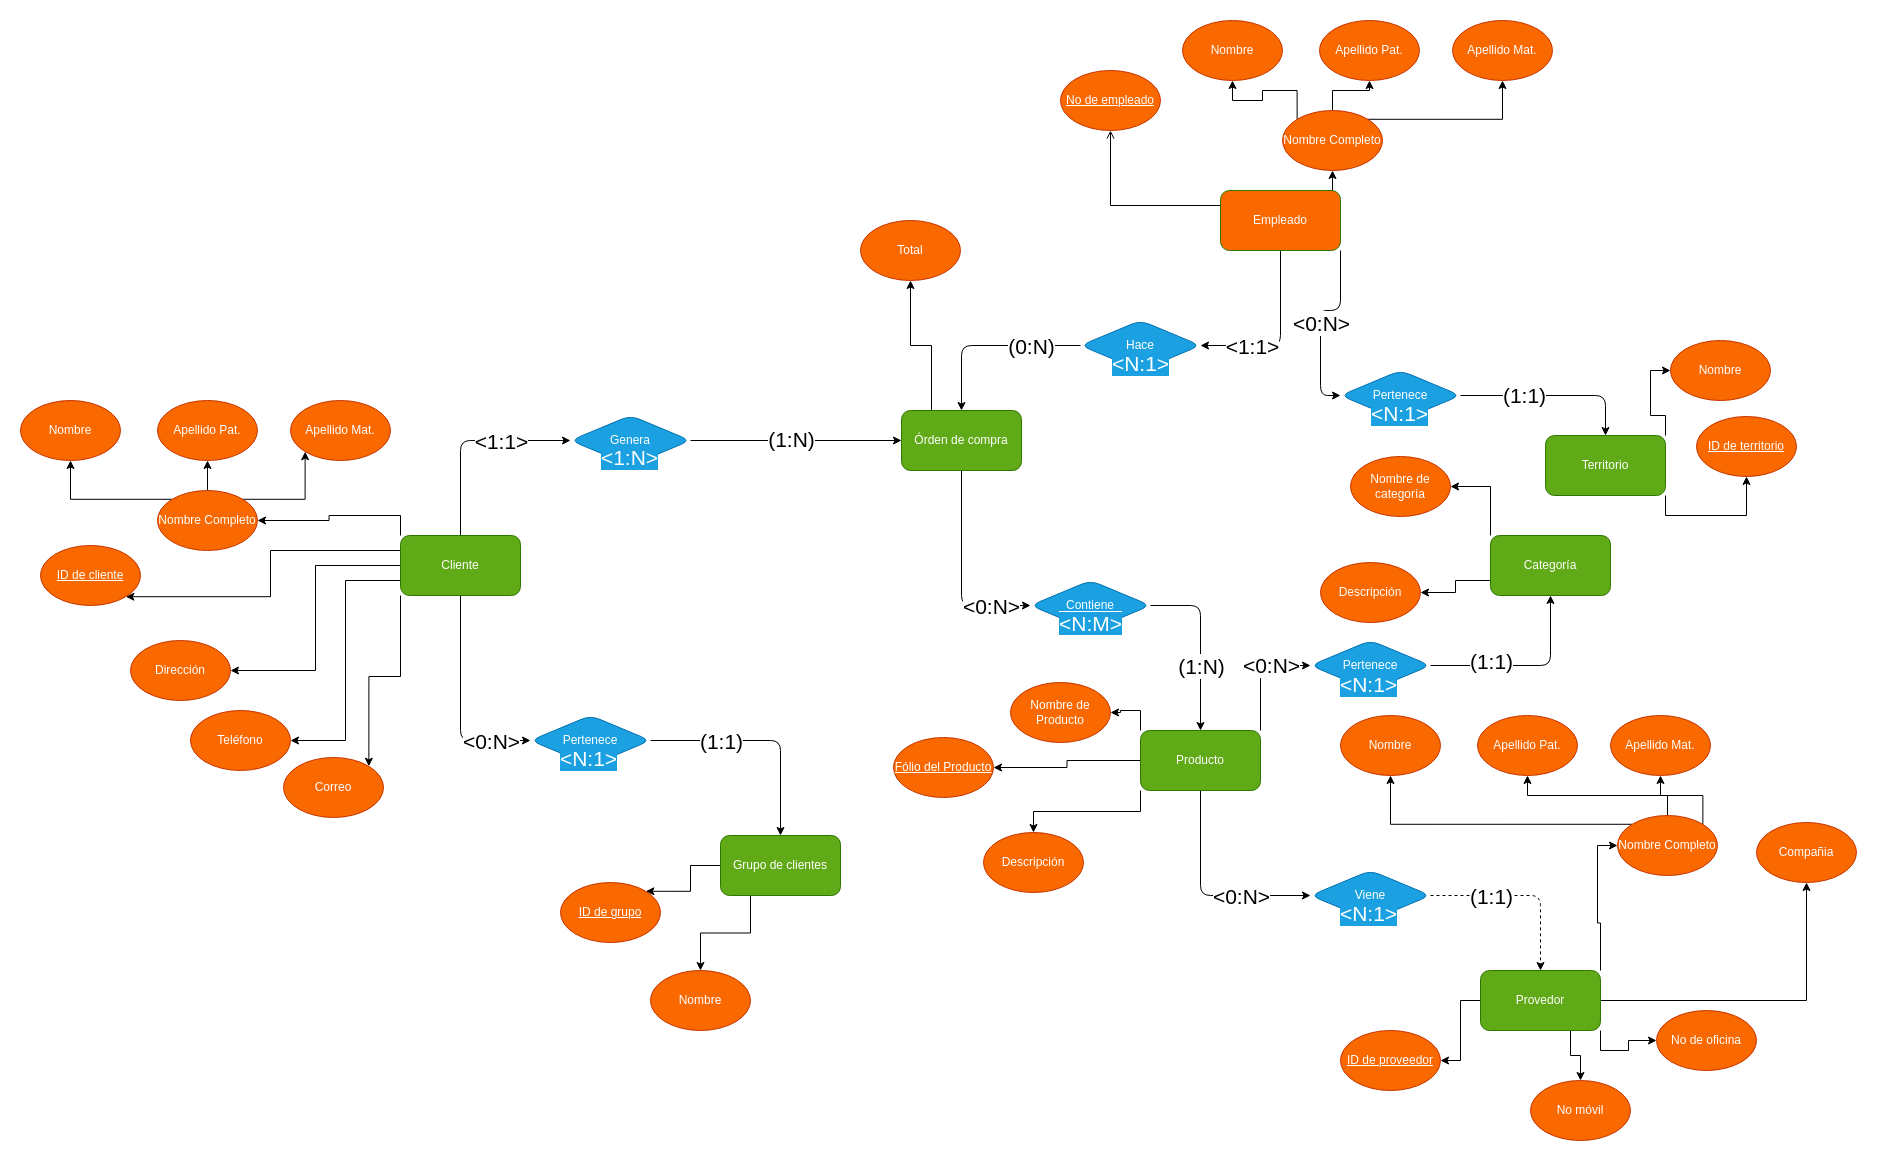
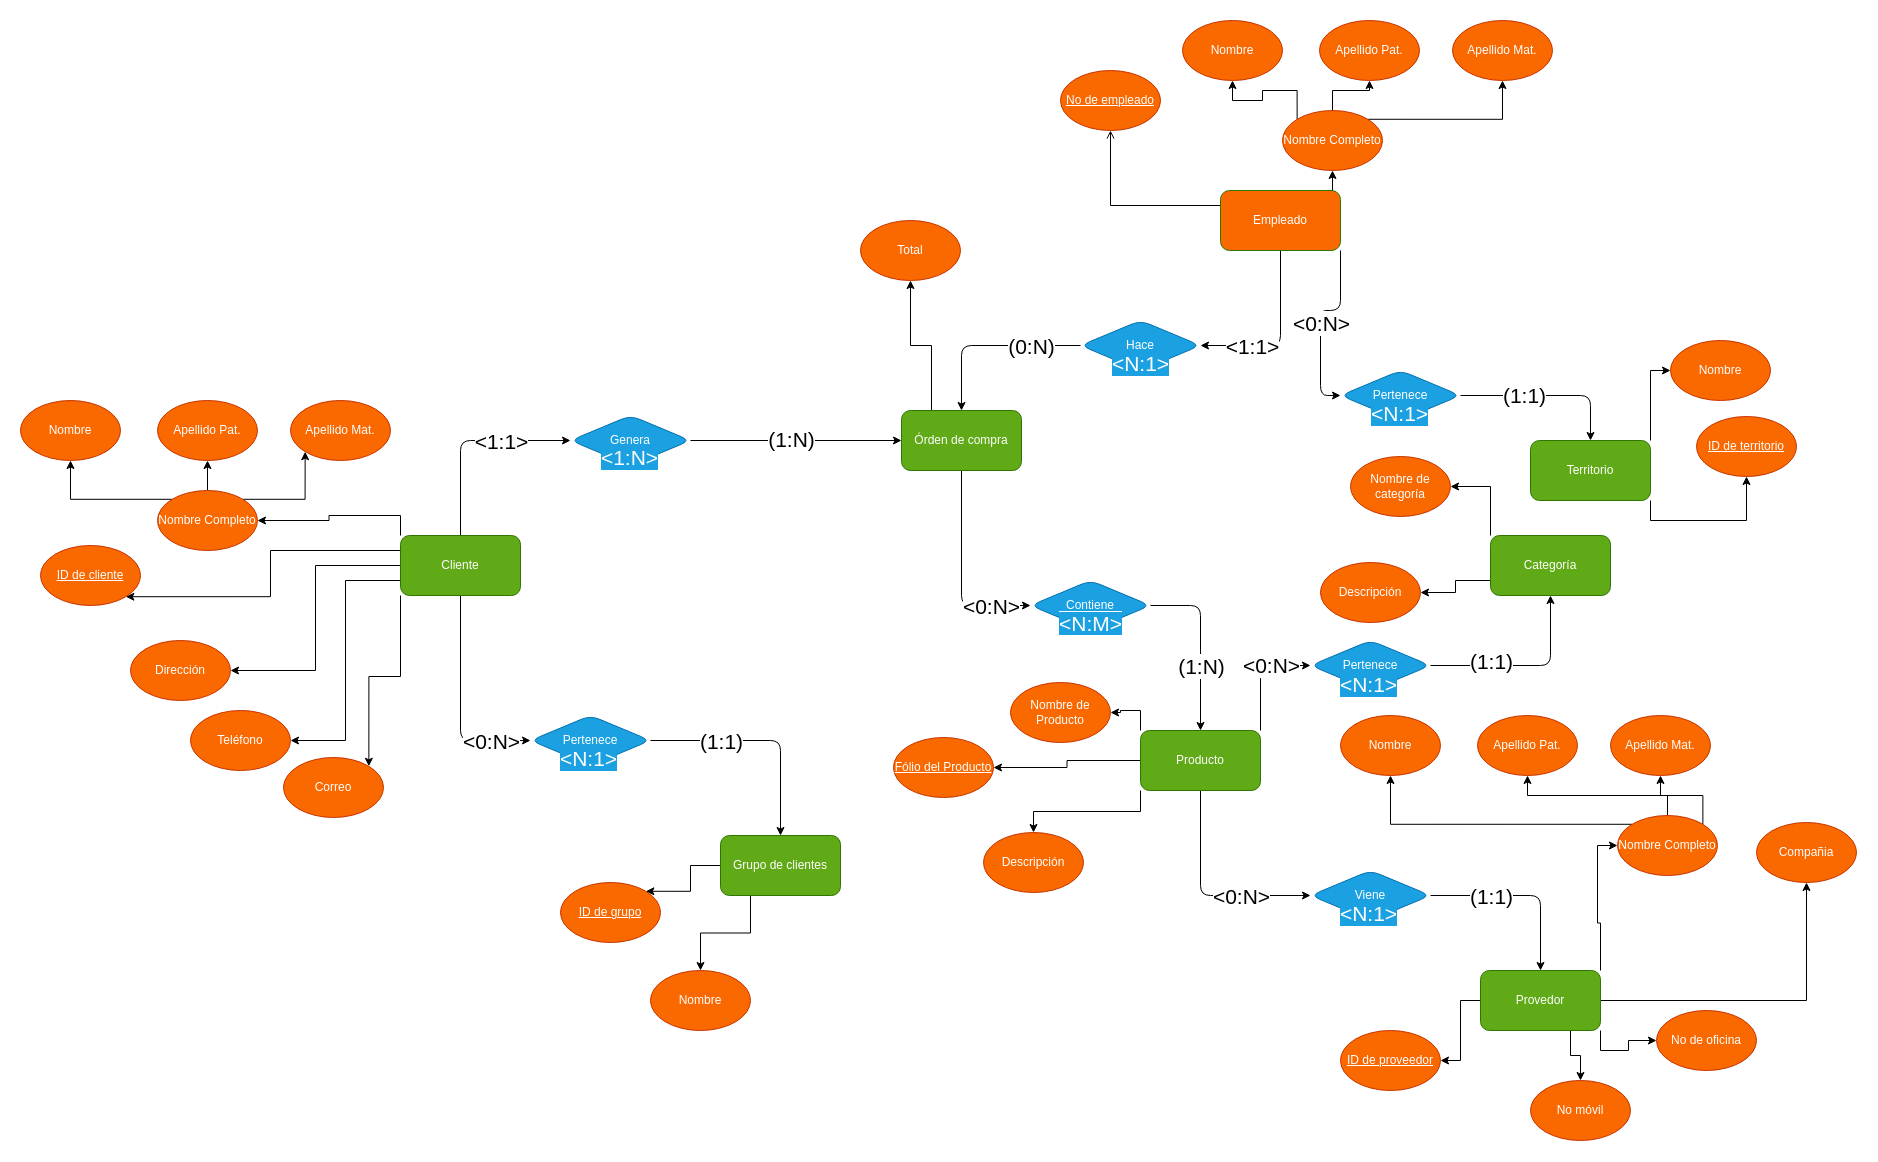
(1606, 466) -> (1591, 471)
(1541, 920) -> (1541, 920)
